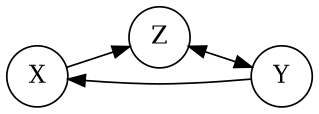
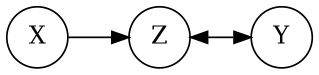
(168, 84) -> none
